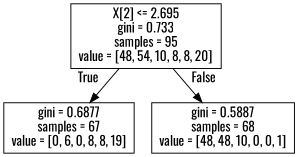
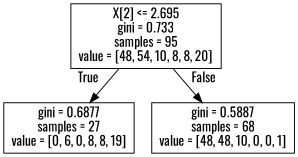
(69, 128) -> (69, 128)
